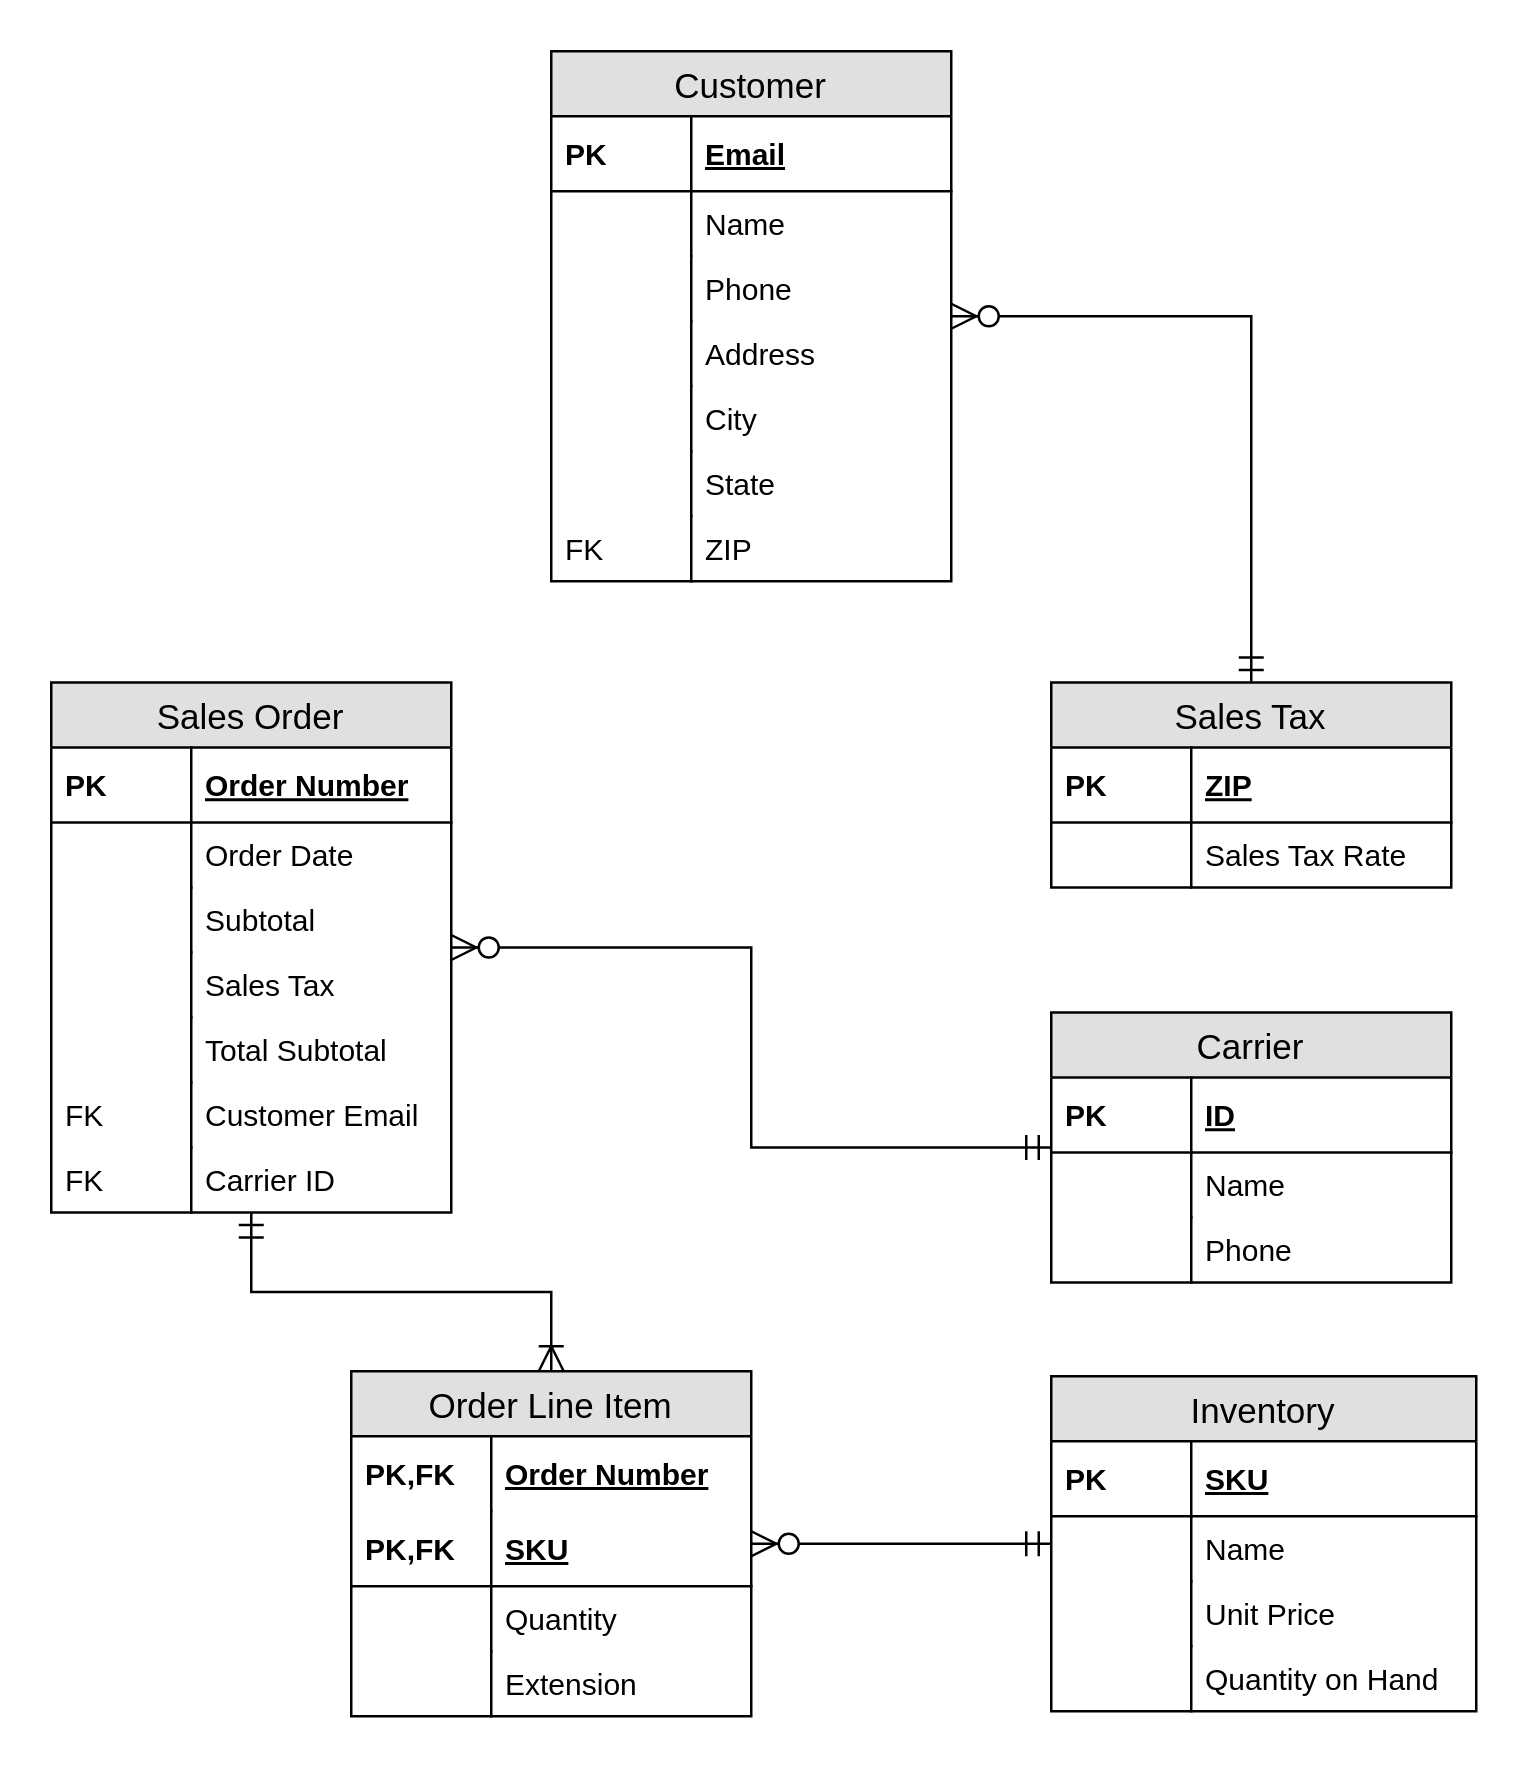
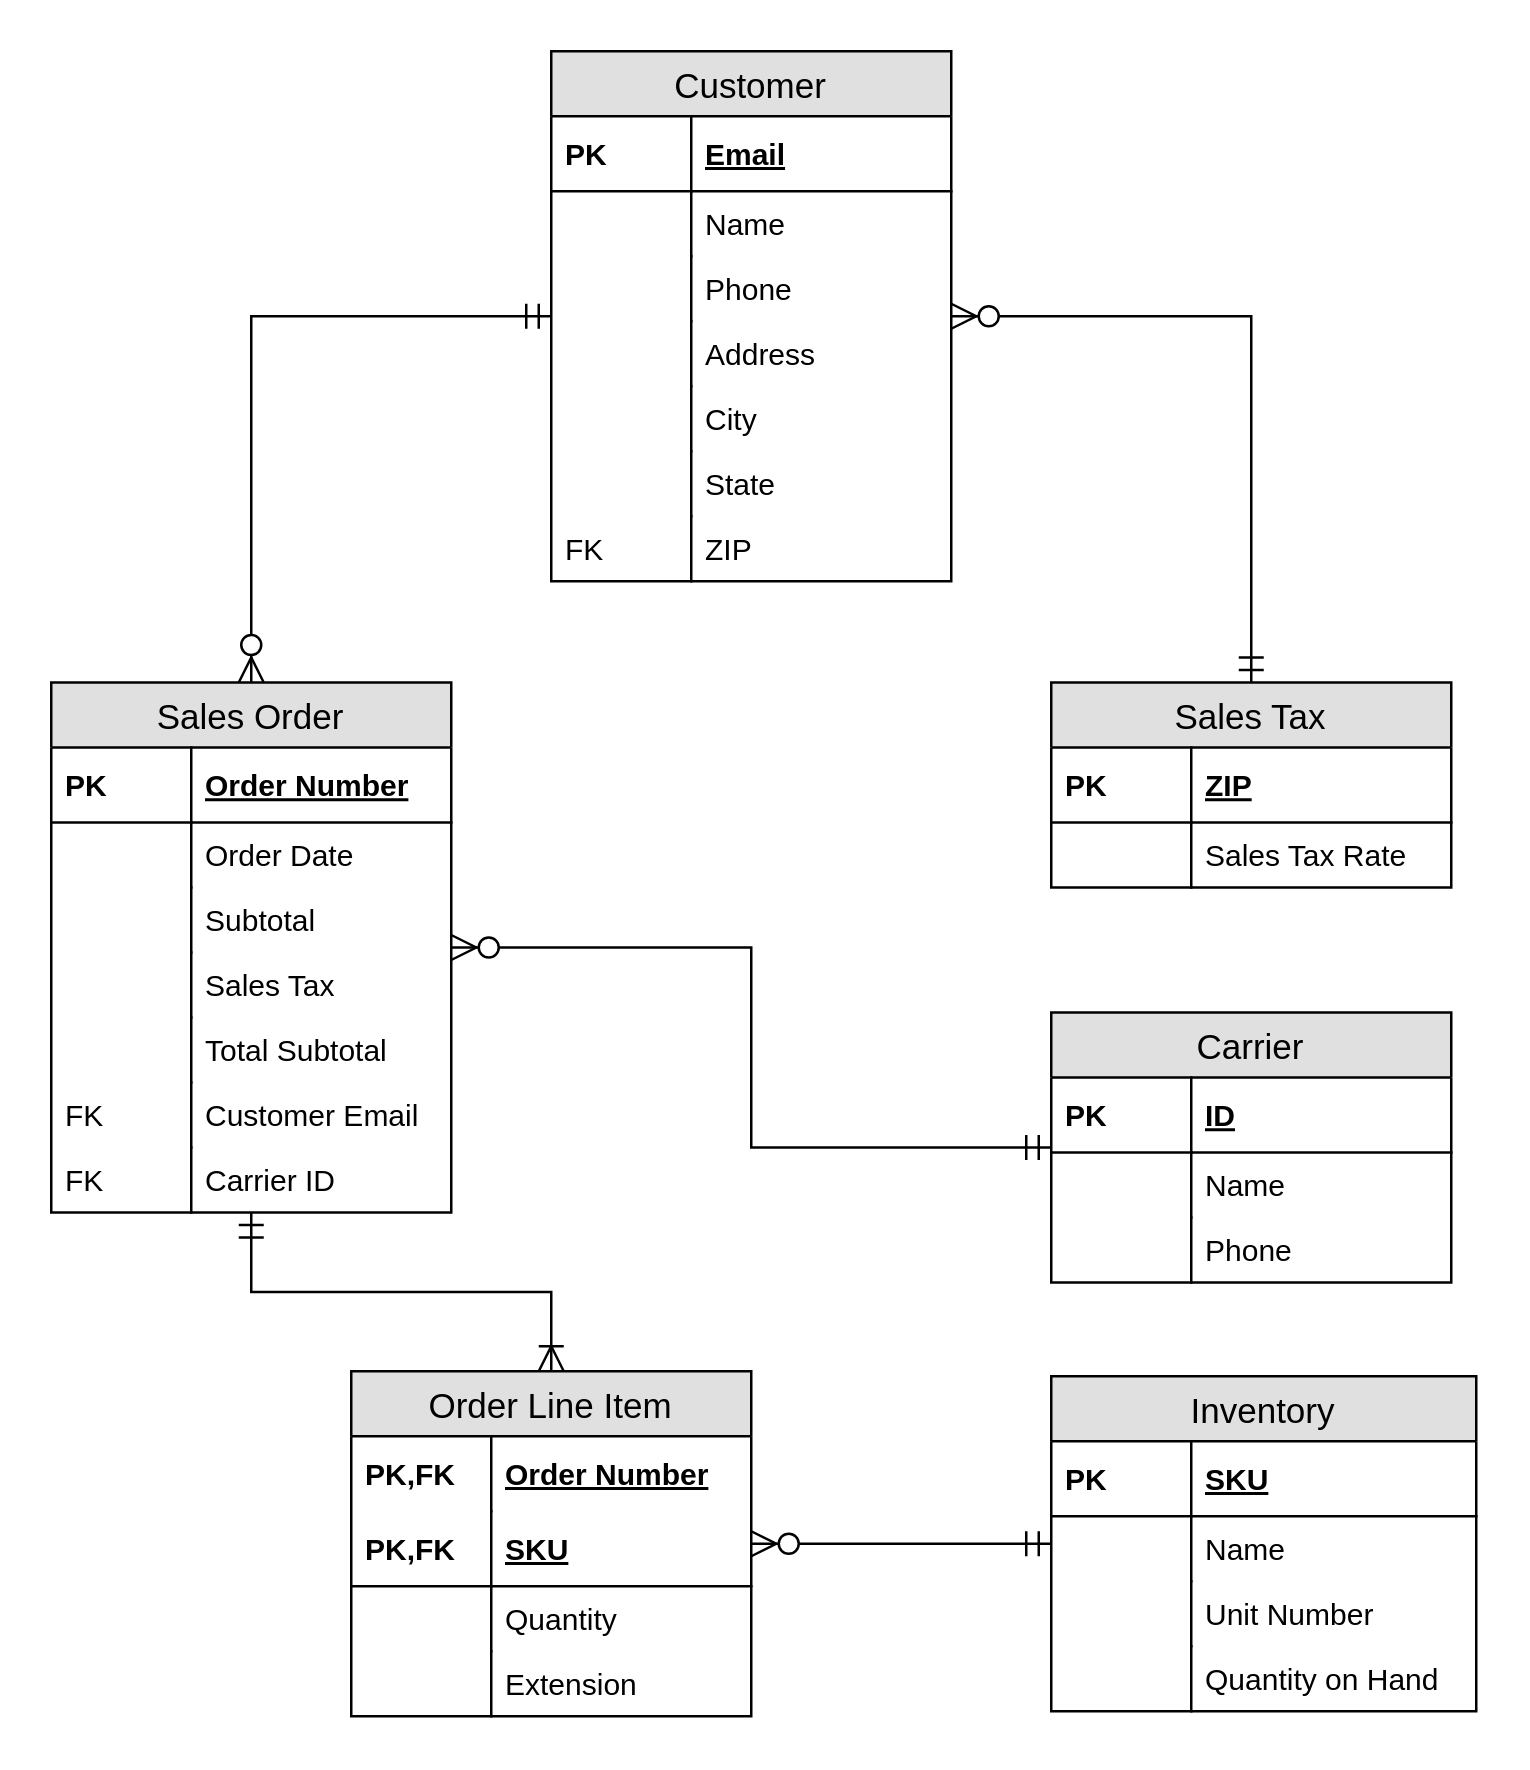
none -> (251, 327)
(1277, 1615) -> (1290, 1615)
